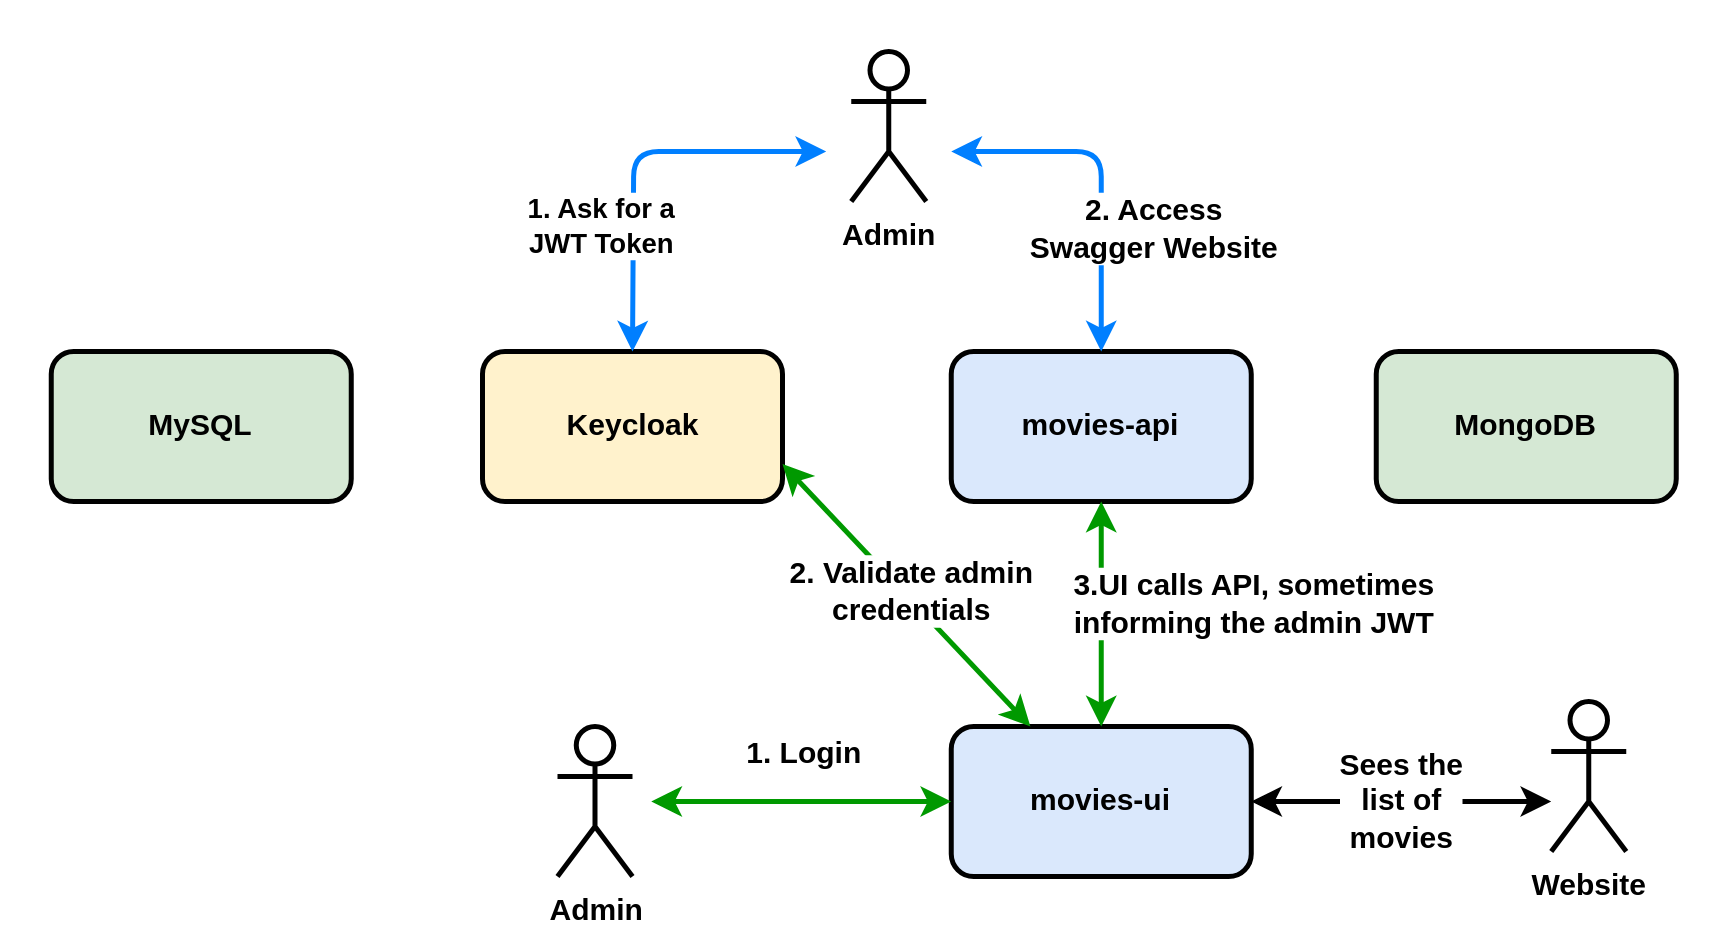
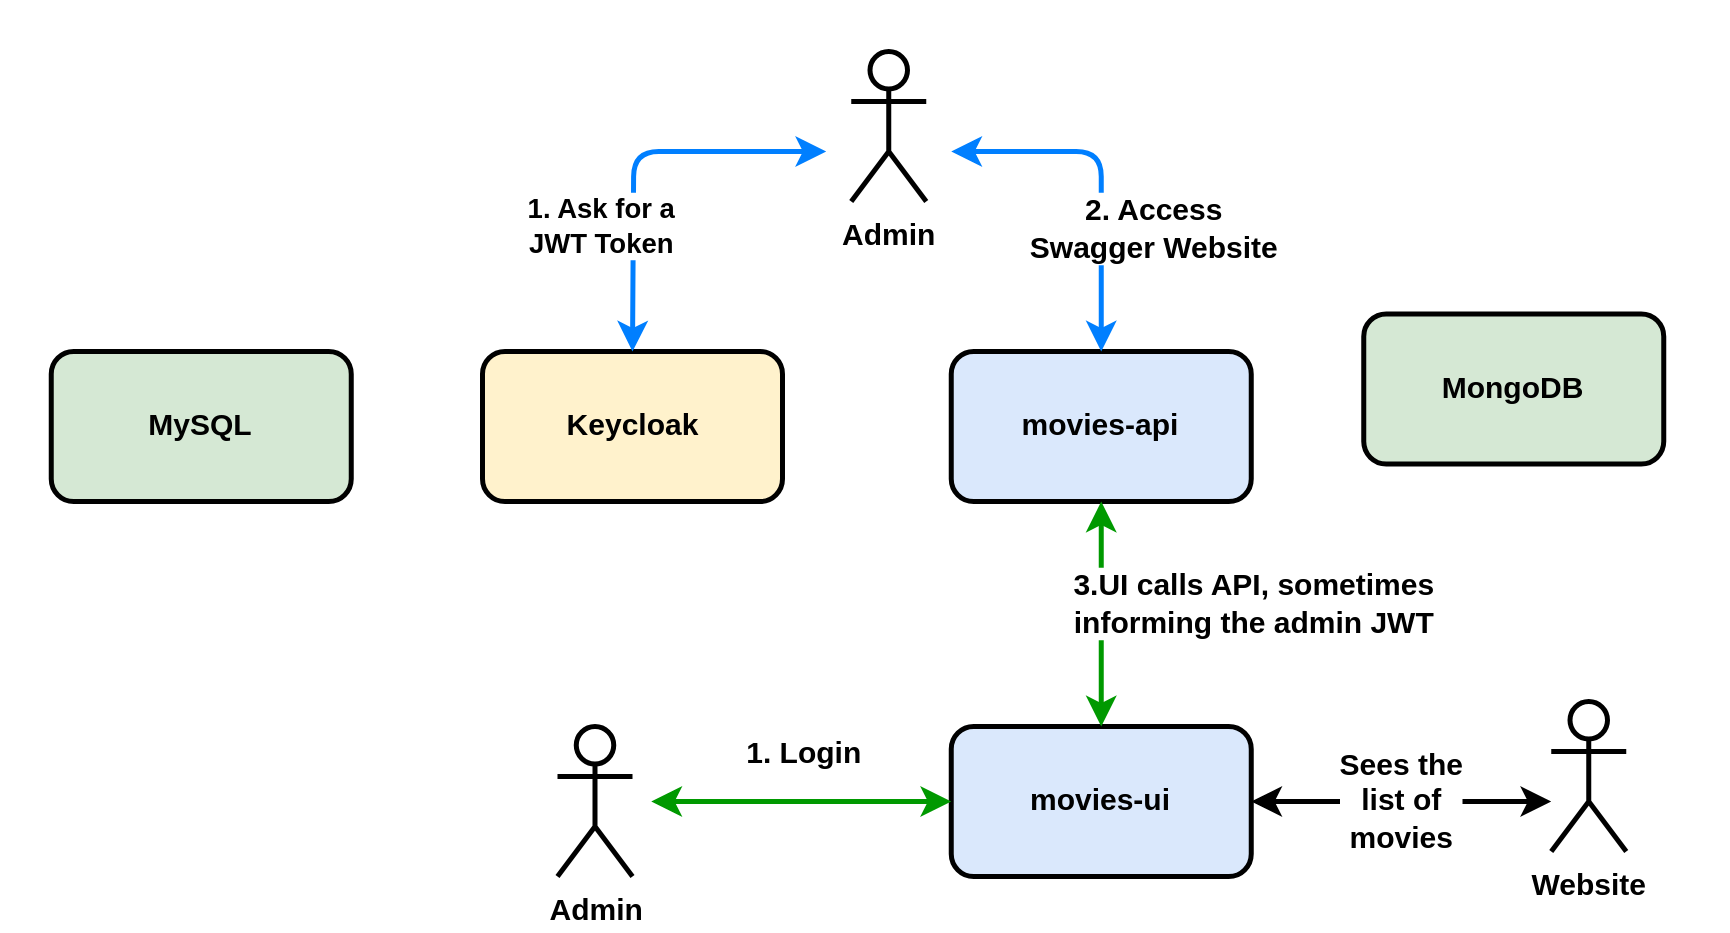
(1526, 426) -> (1514, 389)
(846, 531) -> none
